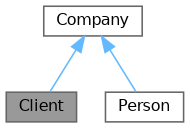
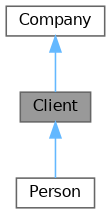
(123, 71) -> (55, 158)
